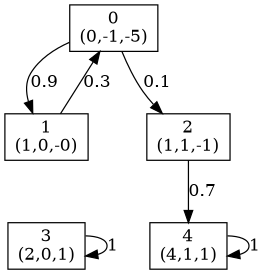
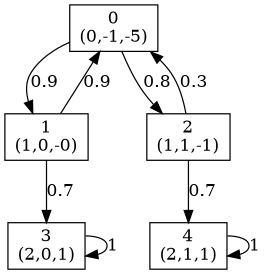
(97, 83) -> (97, 83)
(157, 83) -> (157, 83)
none -> (177, 85)
none -> (46, 185)
(188, 246) -> (188, 246)
